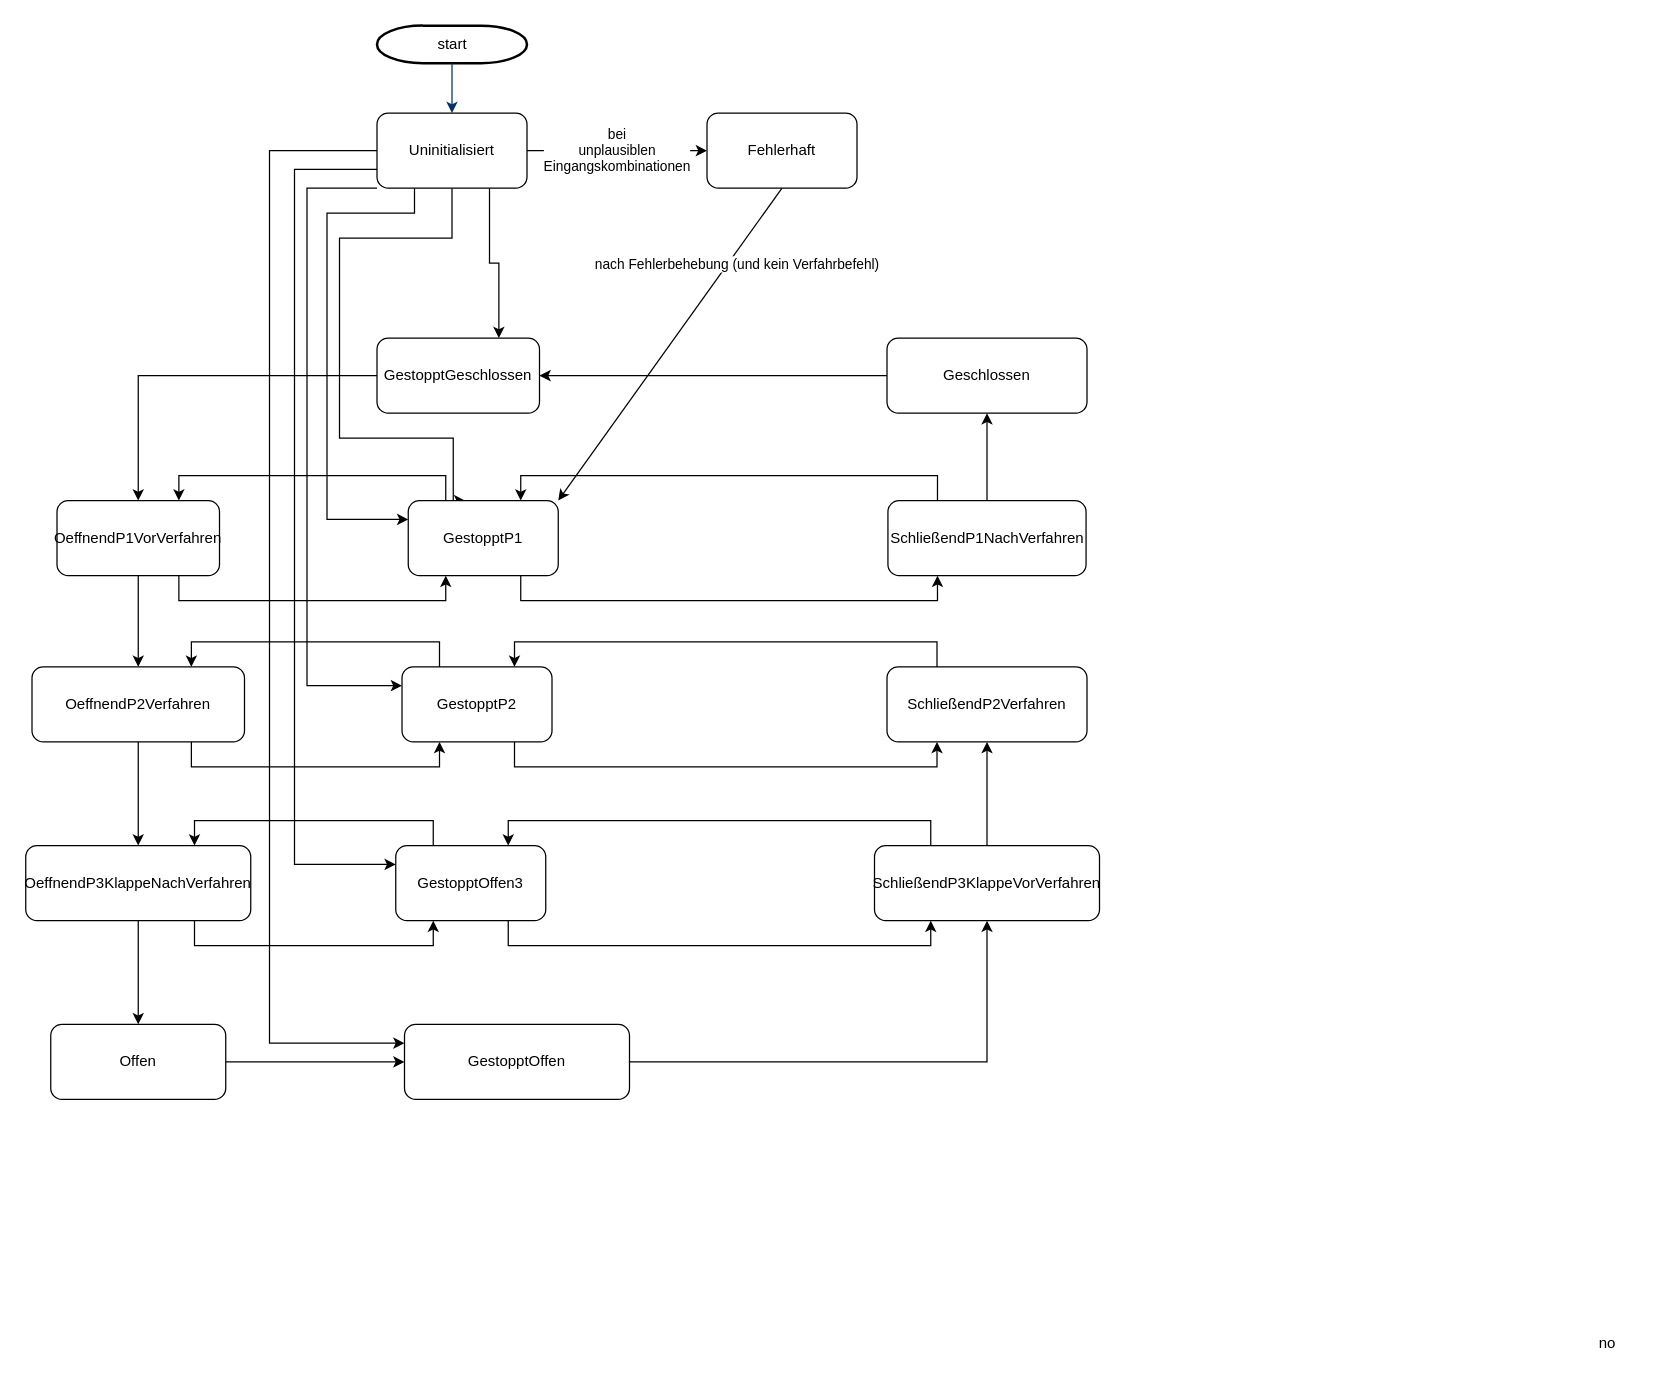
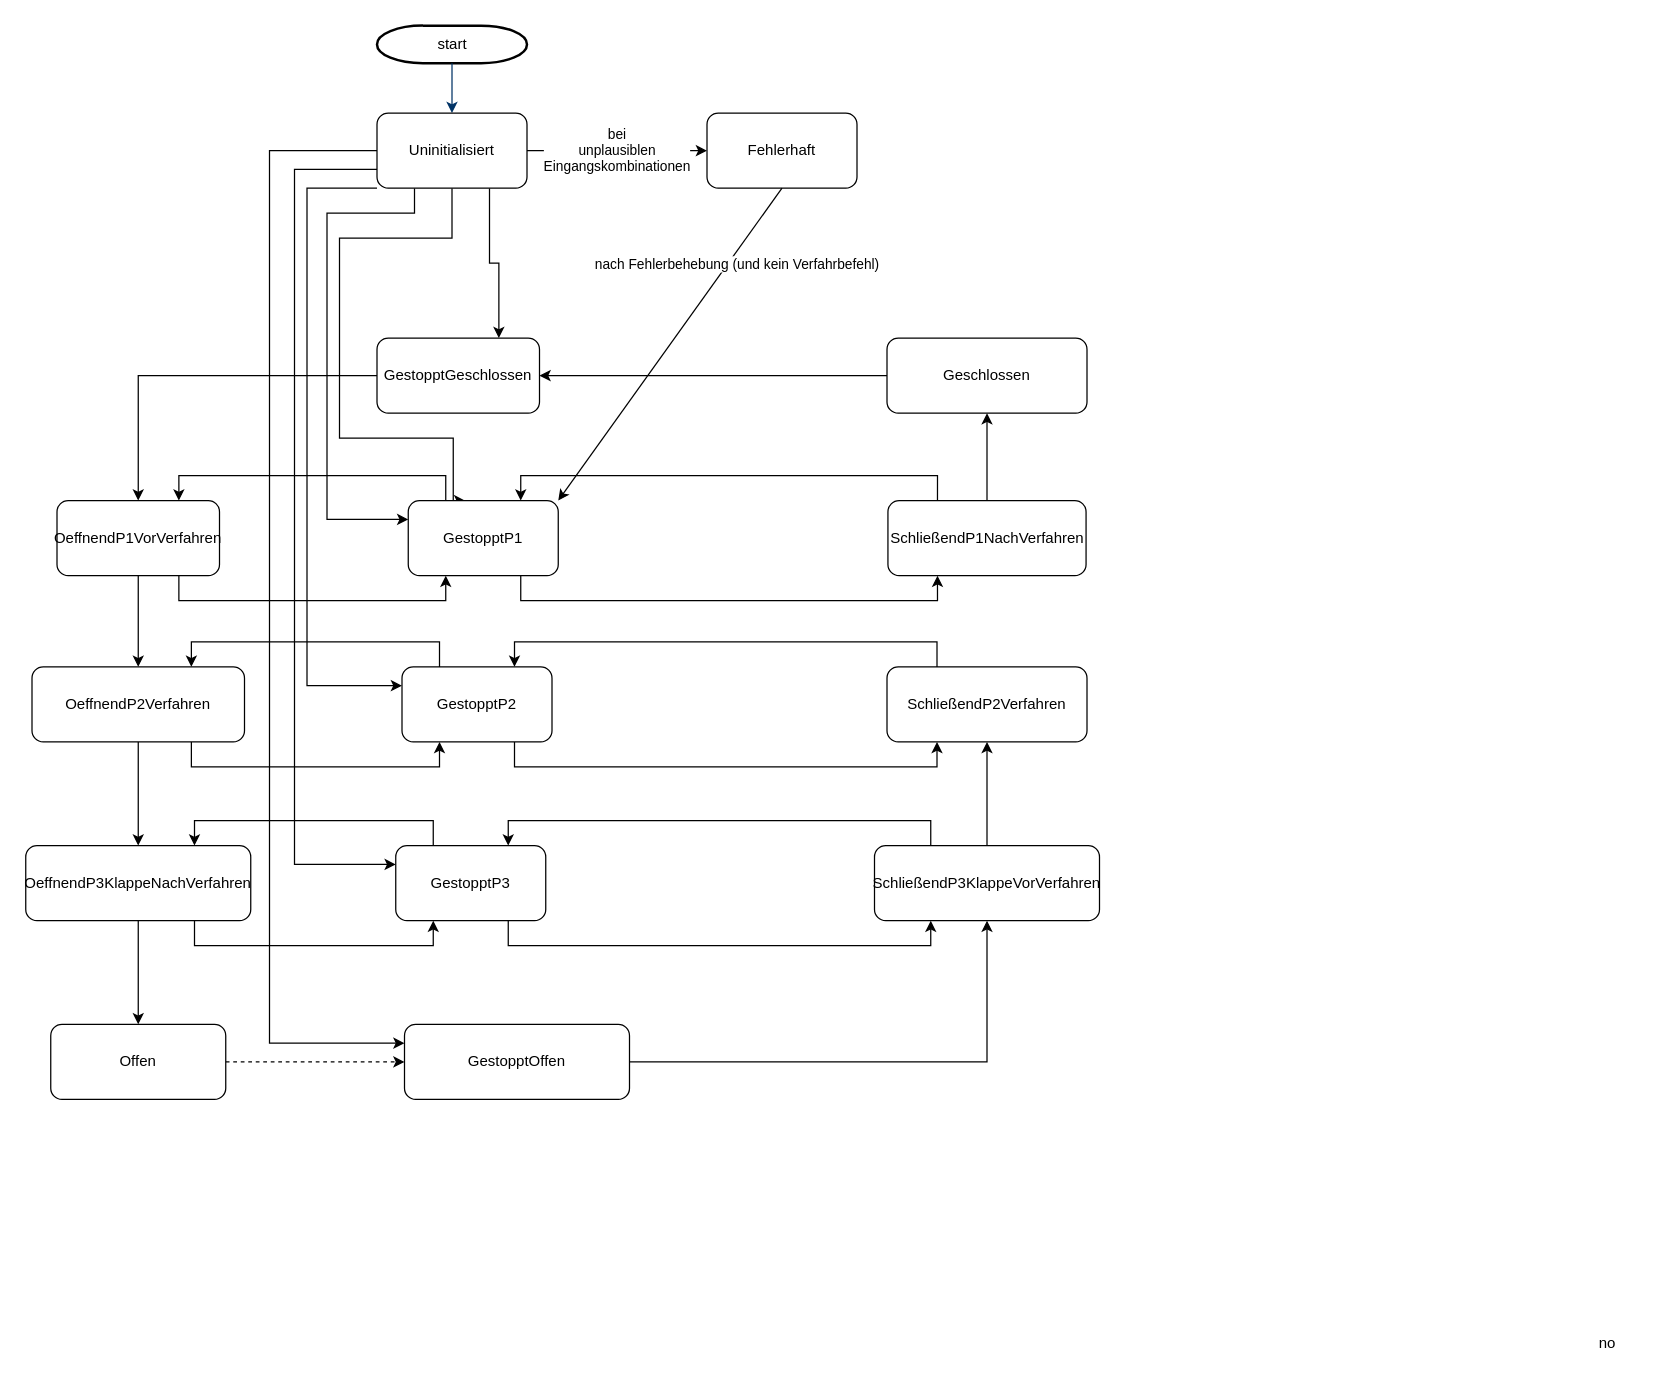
(471, 883) -> (471, 883)
(312, 1062) -> (312, 1062)
